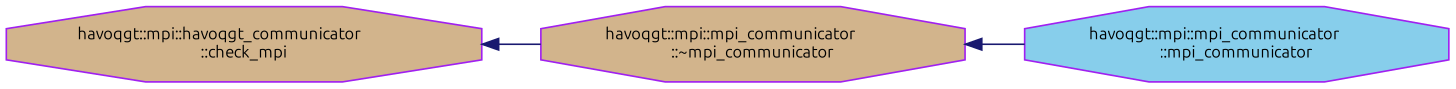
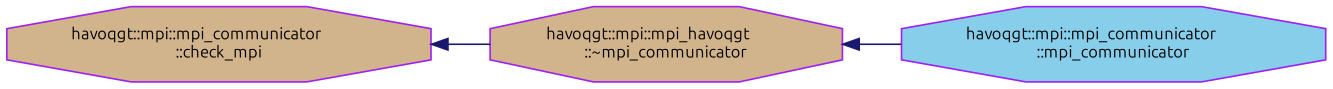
(244, 44) -> (219, 44)
(753, 44) -> (666, 44)
